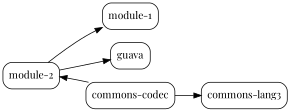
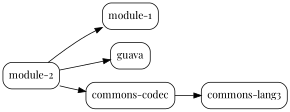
(78, 80) -> (69, 88)
